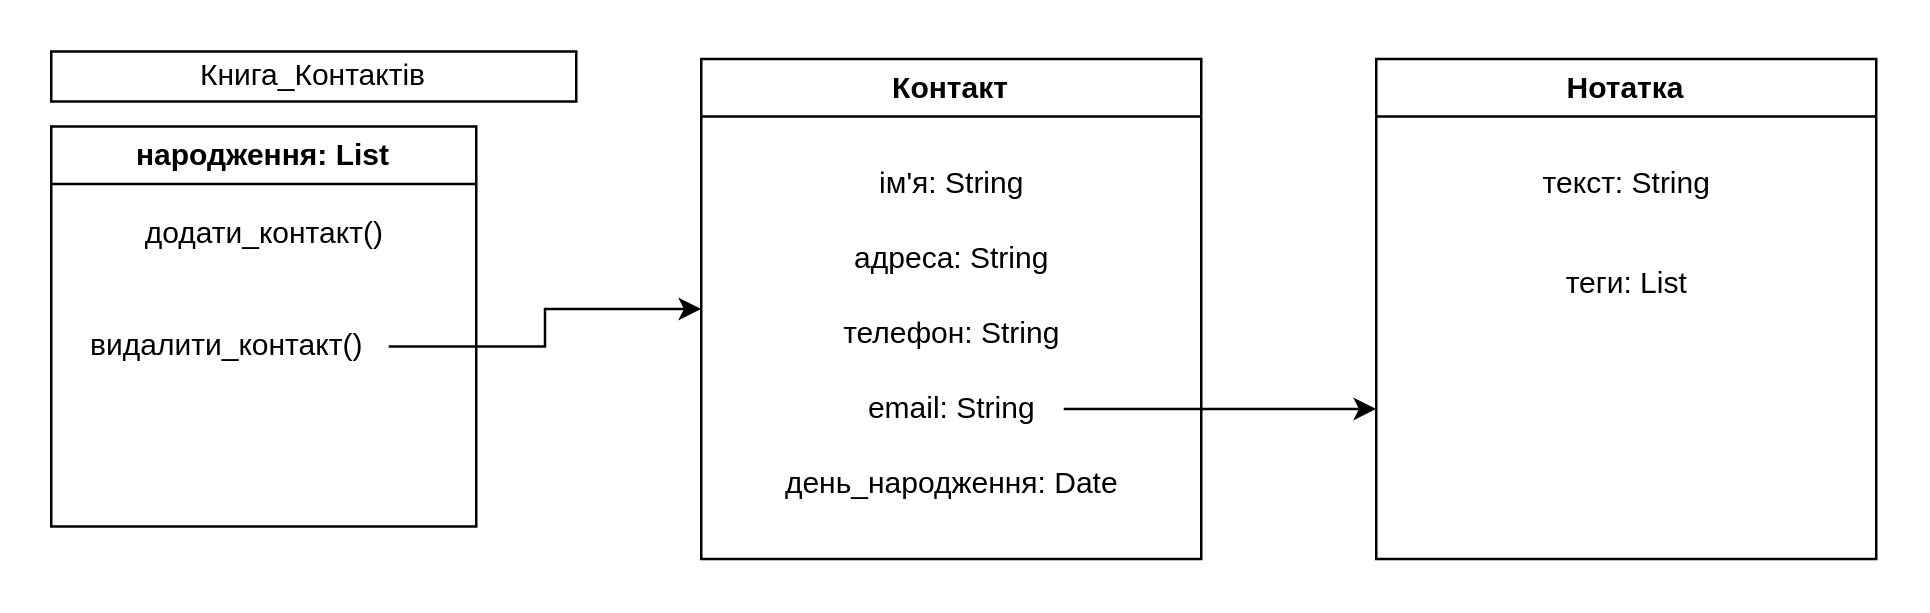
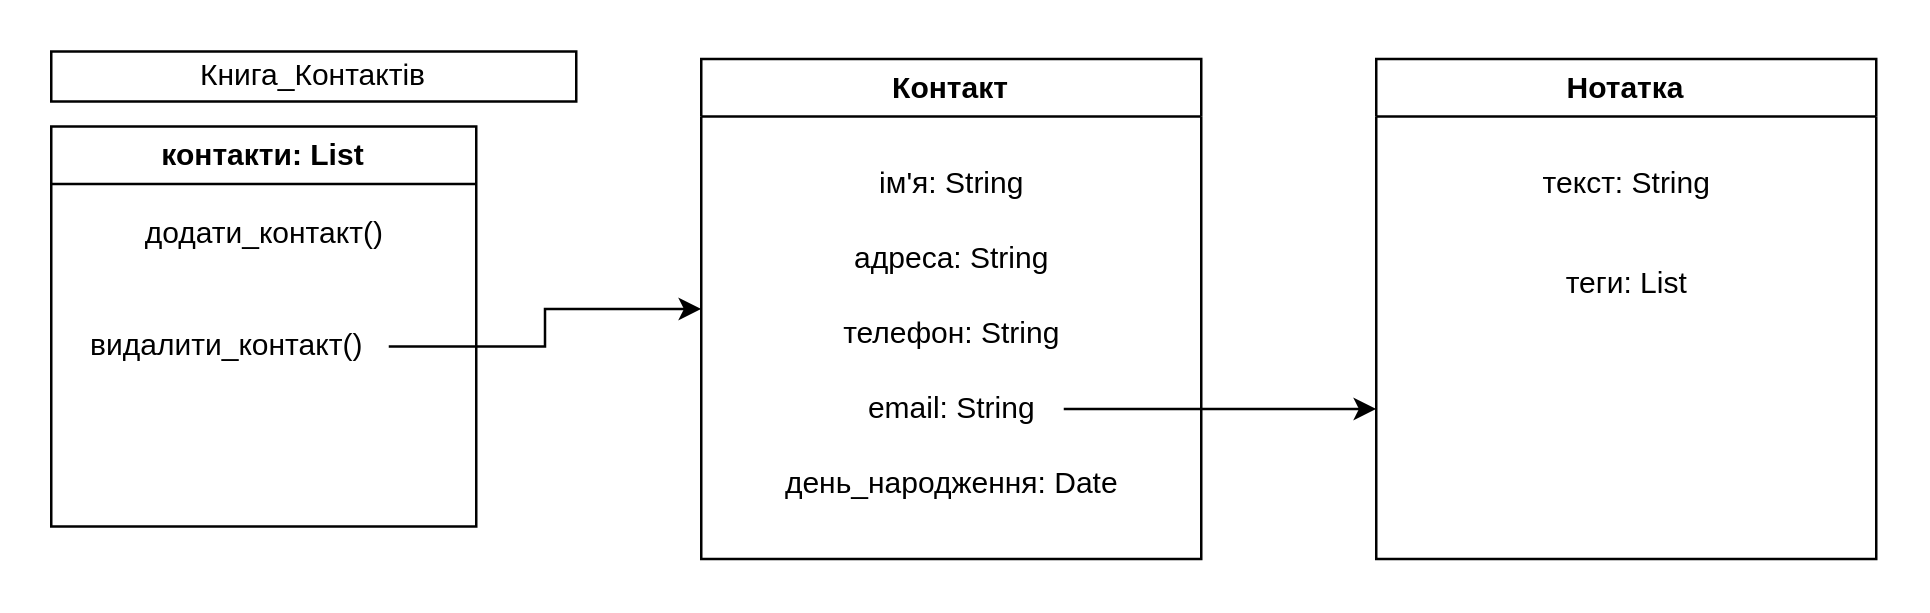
(264, 156) -> (264, 156)
